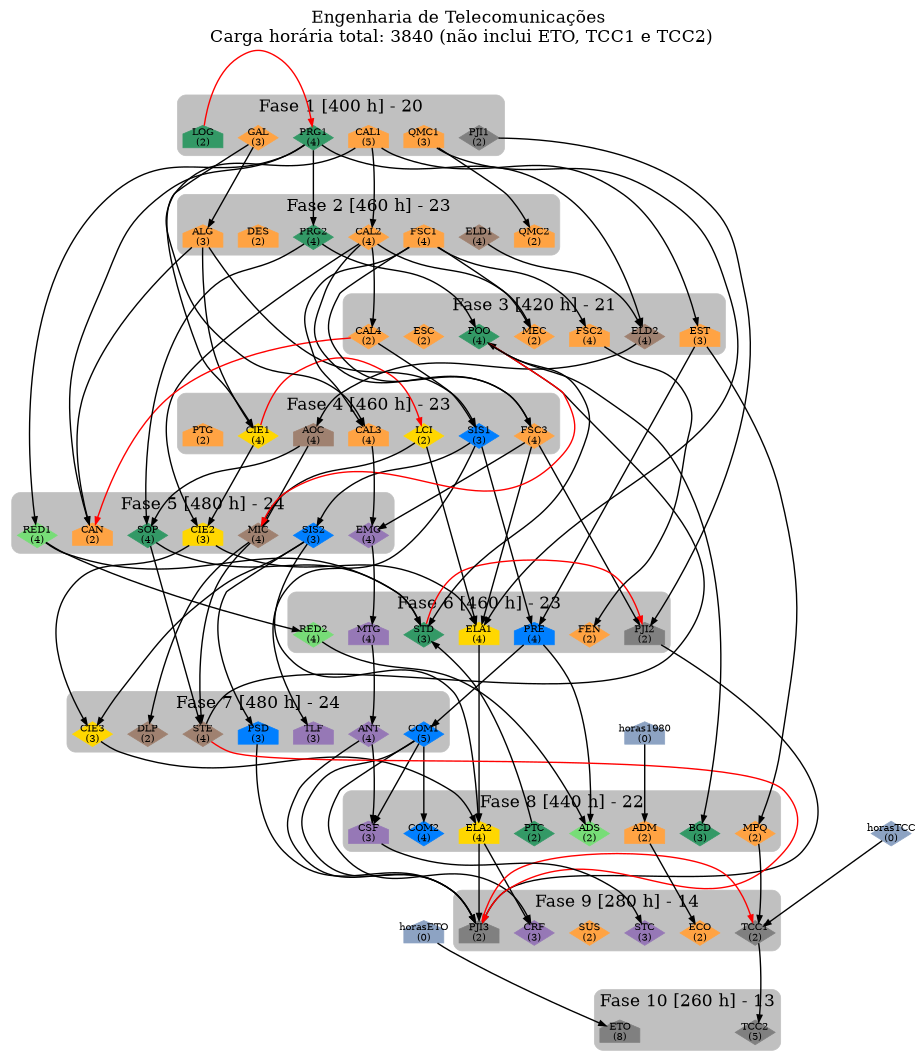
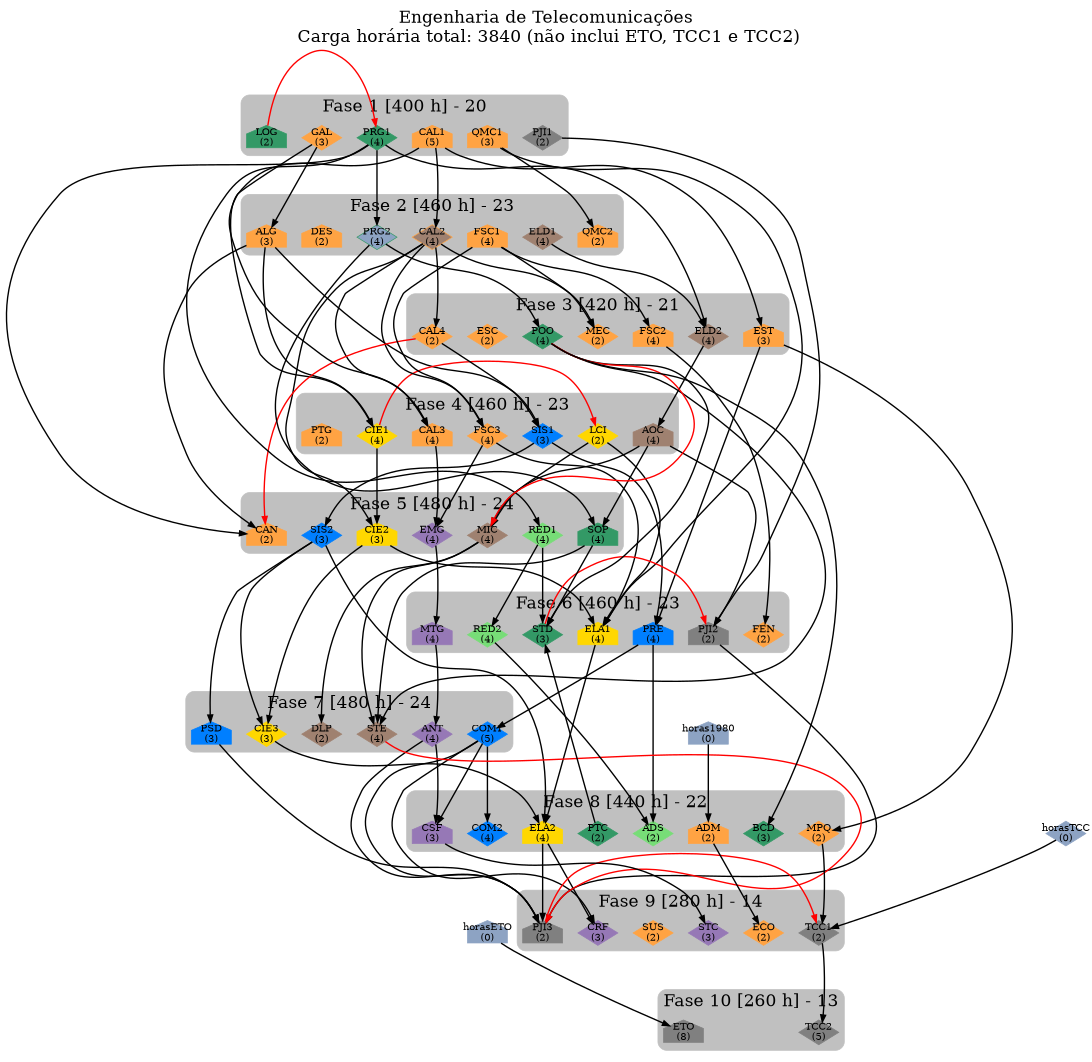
(313, 237) -> (377, 237)
(369, 237) -> (432, 237)
(306, 309) -> (336, 331)
(585, 528) -> (756, 513)
(148, 535) -> (598, 535)
(634, 674) -> (803, 638)
(313, 734) -> none
